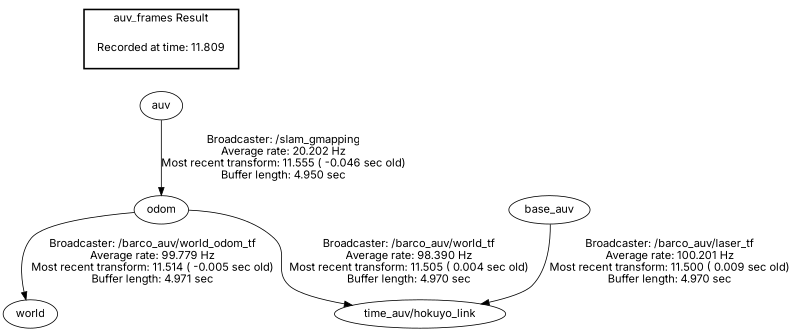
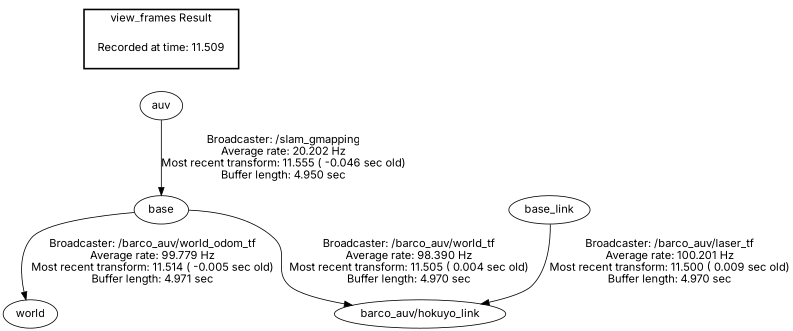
(161, 19) -> (161, 19)
(161, 48) -> (161, 48)
(161, 210) -> (161, 210)
(549, 210) -> (549, 210)
(420, 314) -> (420, 314)
